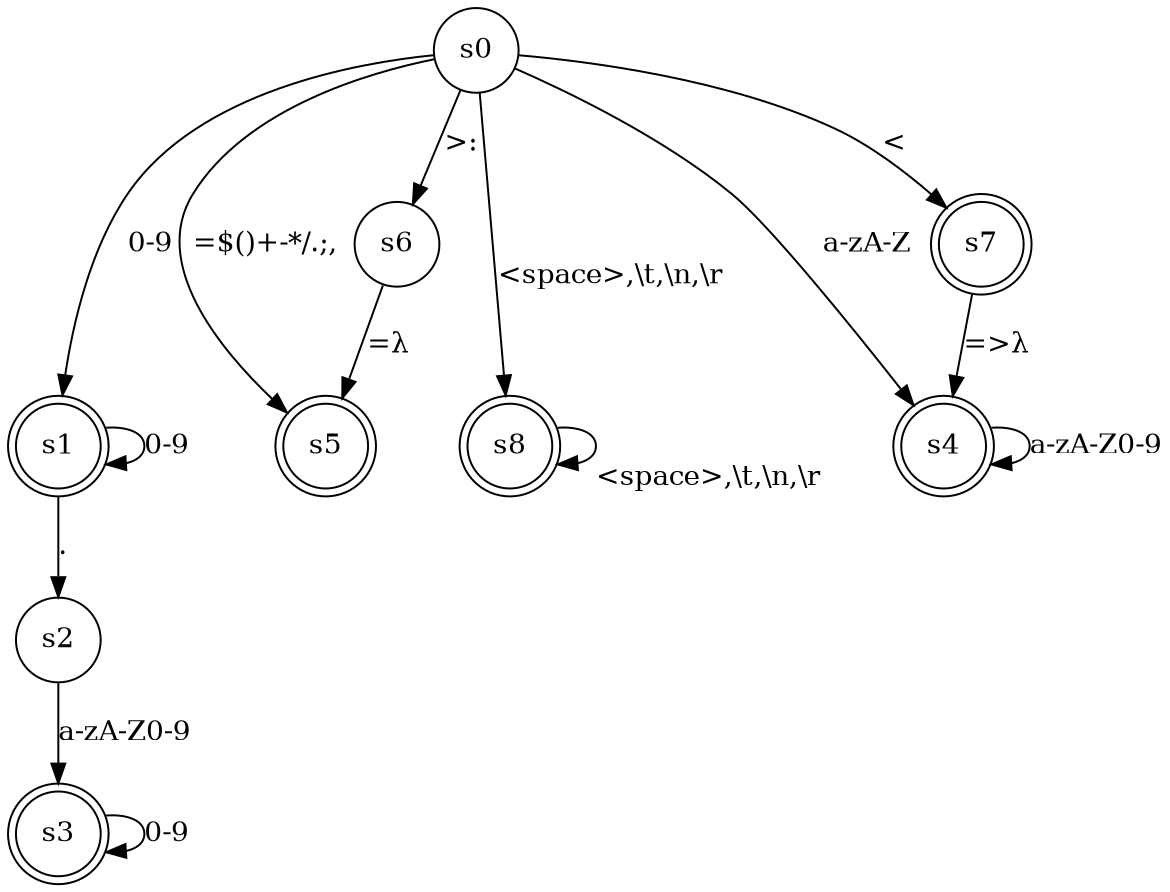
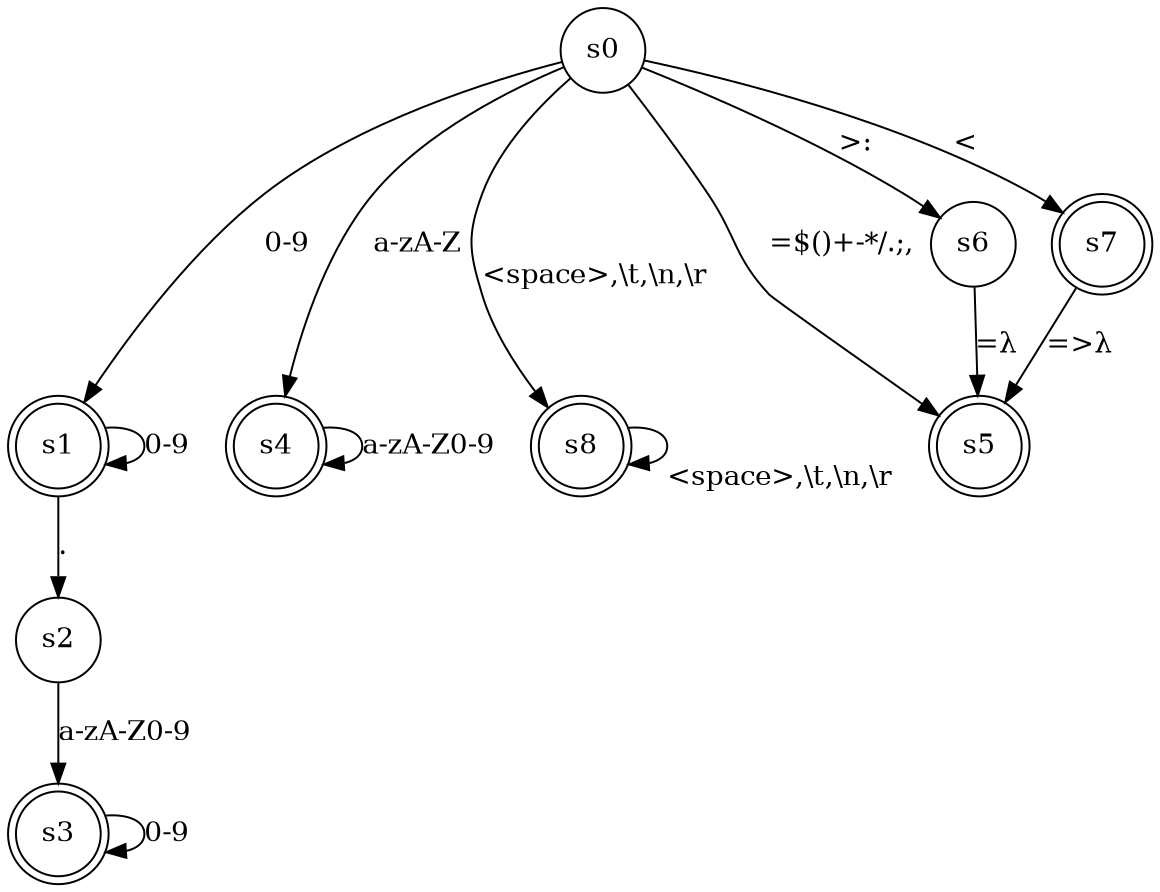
(964, 335) -> (1046, 336)
